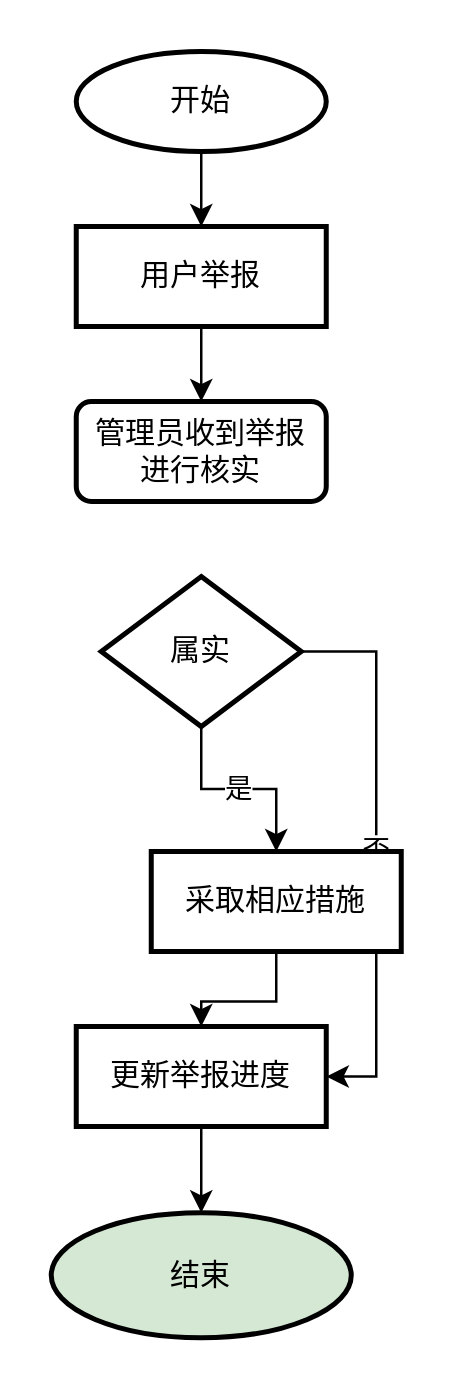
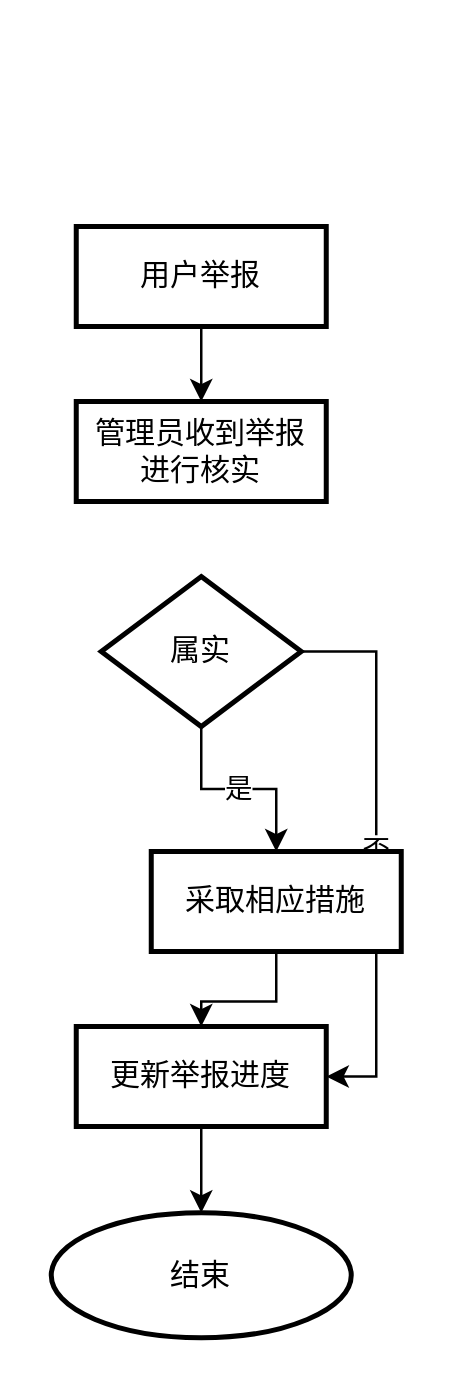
(201, 101) -> none
(201, 197) -> none
(201, 451) -> (201, 451)
(201, 1275) -> (201, 1275)
